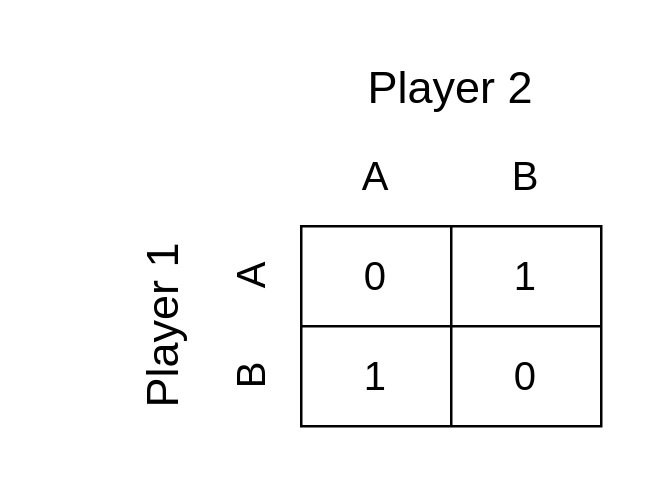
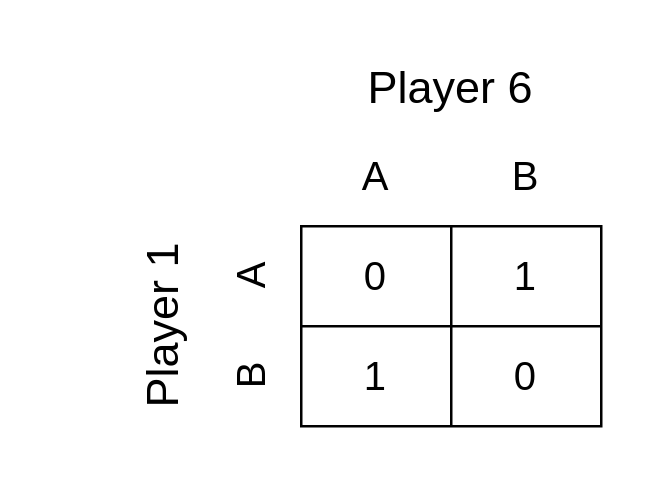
(451, 89) -> (451, 89)
